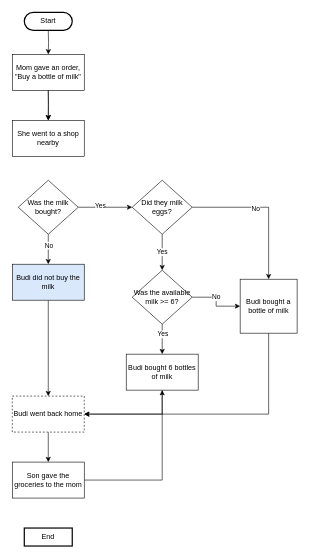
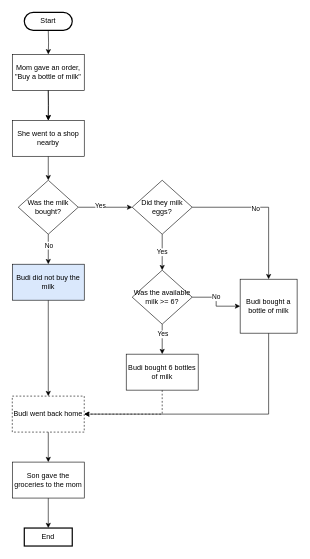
none -> (48, 174)
(162, 391) -> (162, 391)
(155, 480) -> (48, 522)
